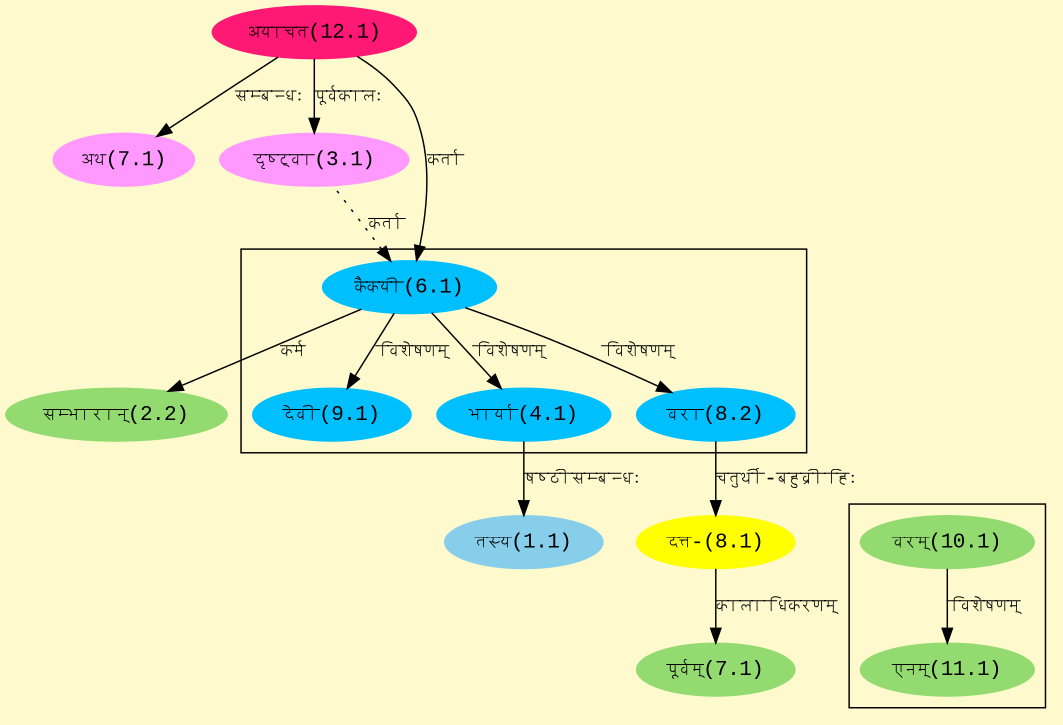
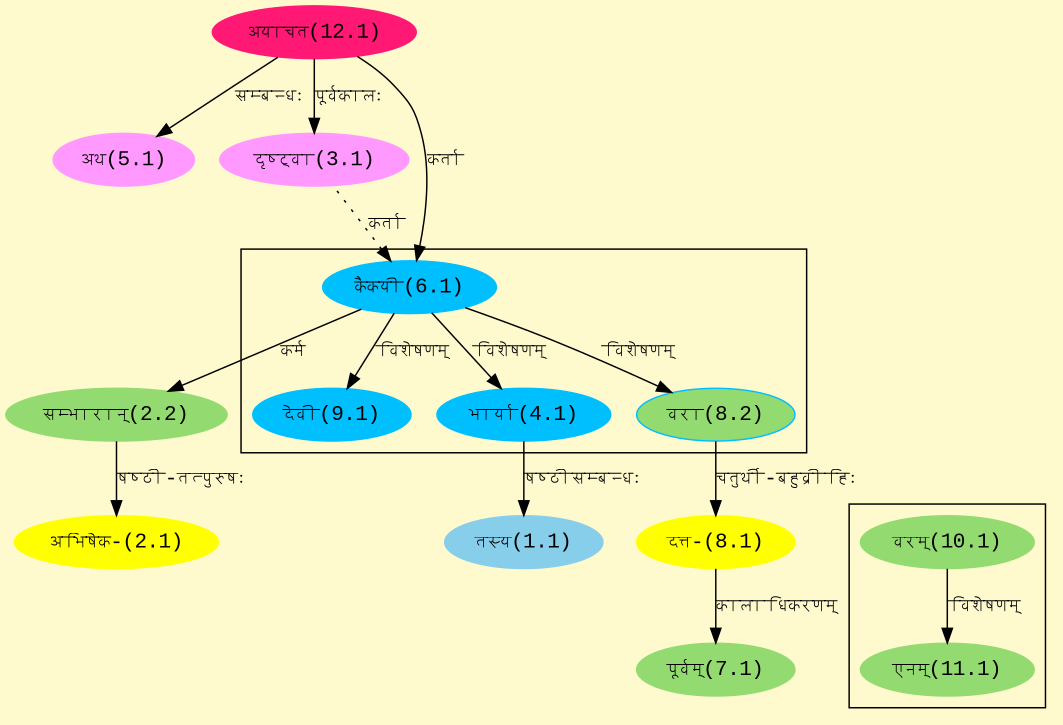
(124, 160) -> (124, 160)
(716, 415) -> (716, 415)
none -> (116, 542)
